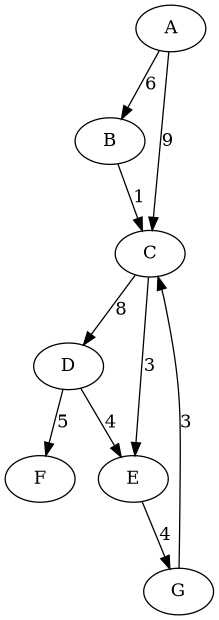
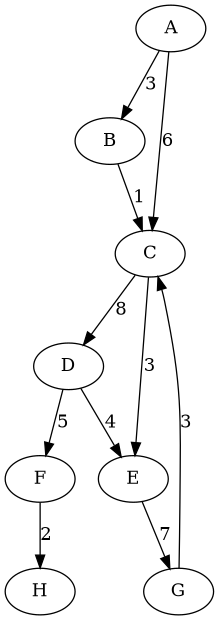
(151, 85) -> (151, 85)
(168, 141) -> (168, 141)
(166, 535) -> (166, 535)
none -> (40, 592)
